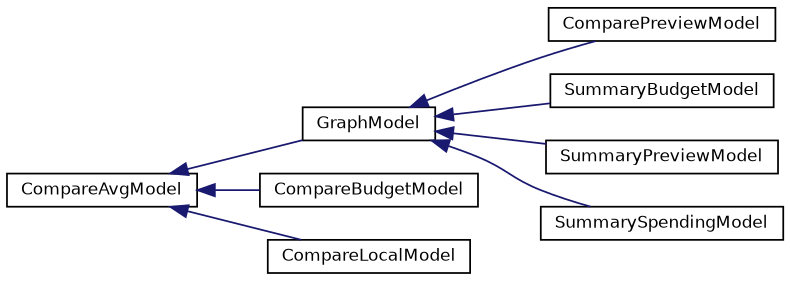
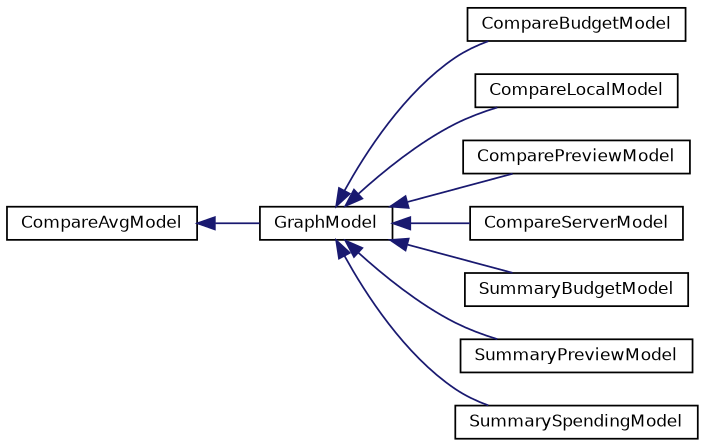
(237, 190) -> (404, 104)
none -> (577, 223)
(244, 225) -> (423, 143)
